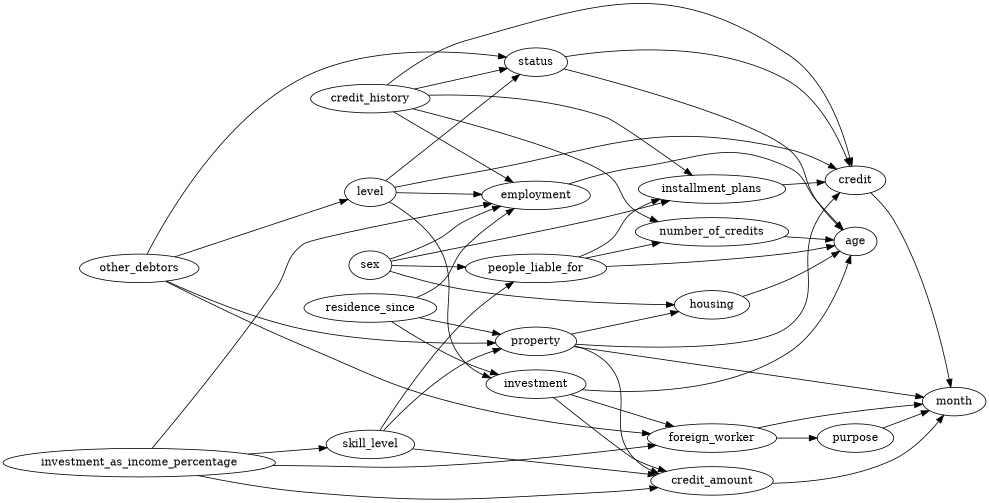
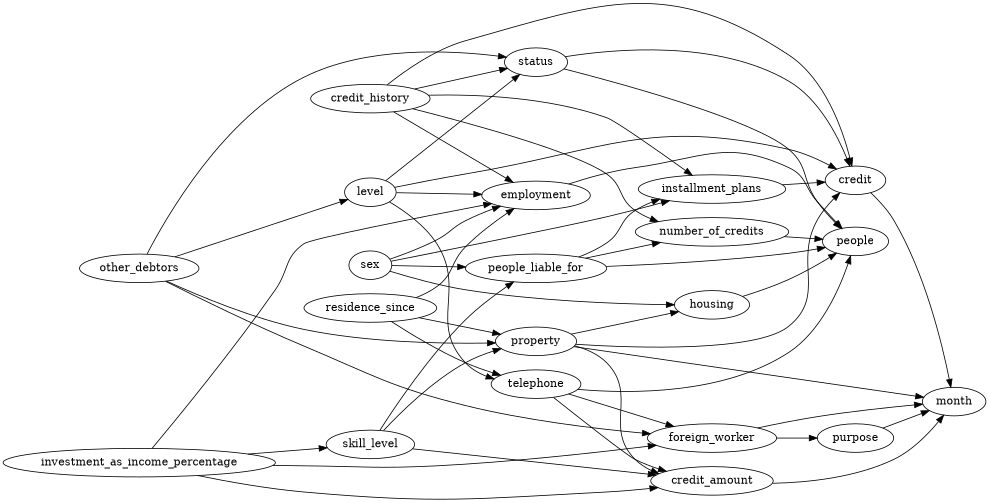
(855, 241) -> (855, 241)
(536, 384) -> (536, 384)
